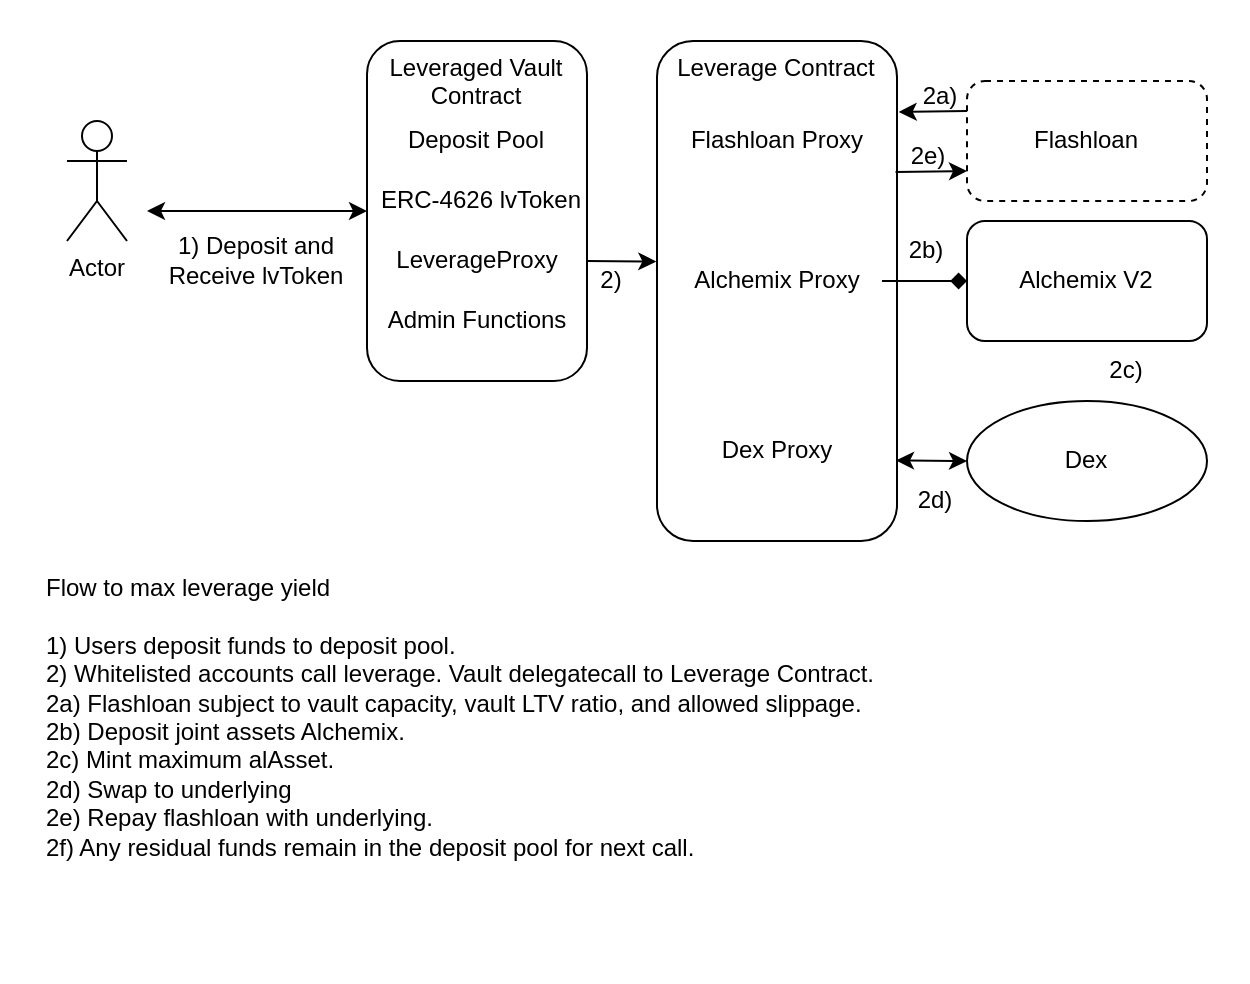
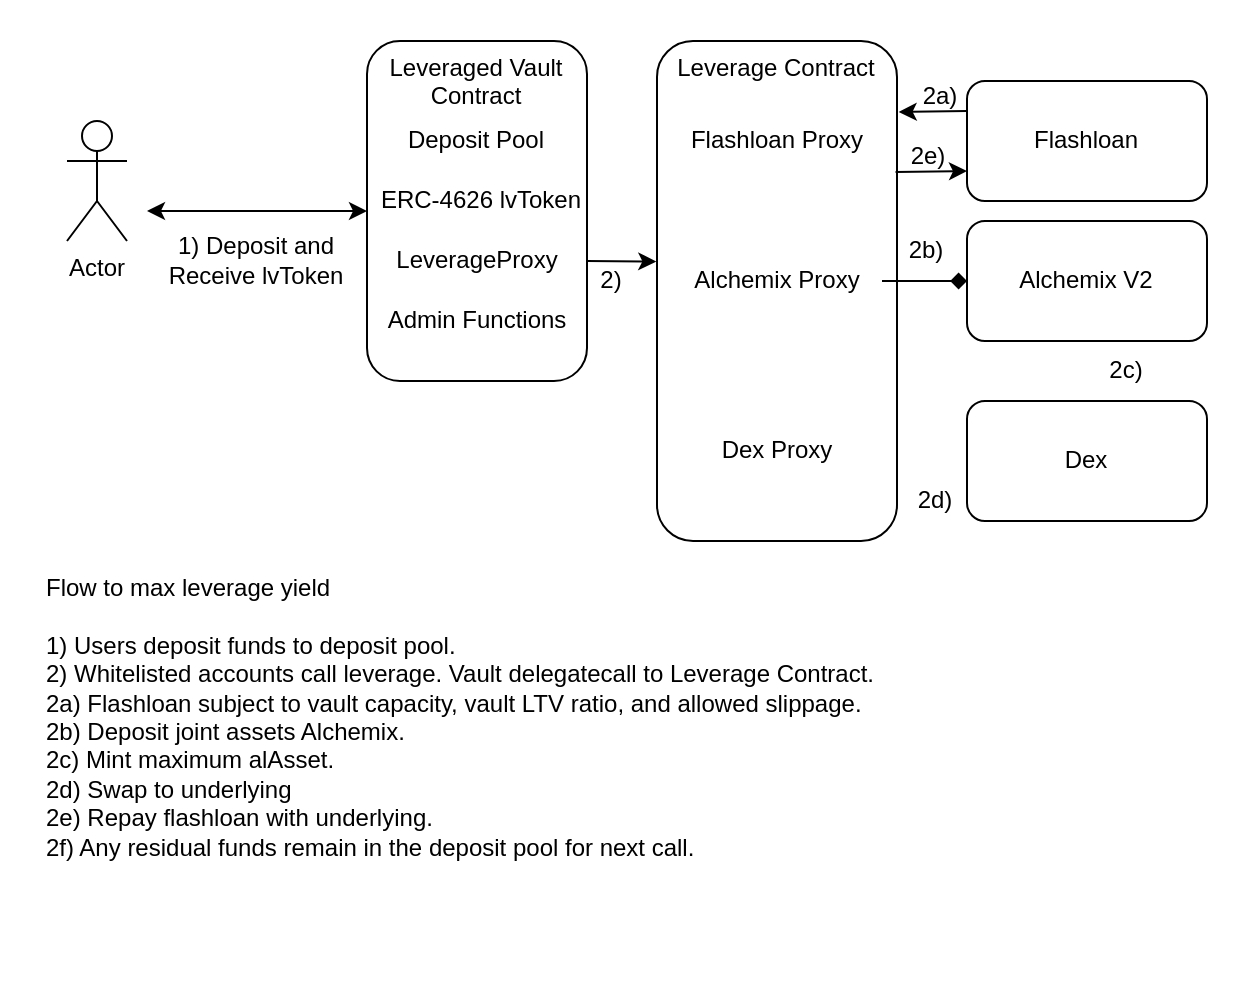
(1087, 141) -> (1087, 141)
(931, 461) -> none
(1087, 461) -> (1087, 461)
